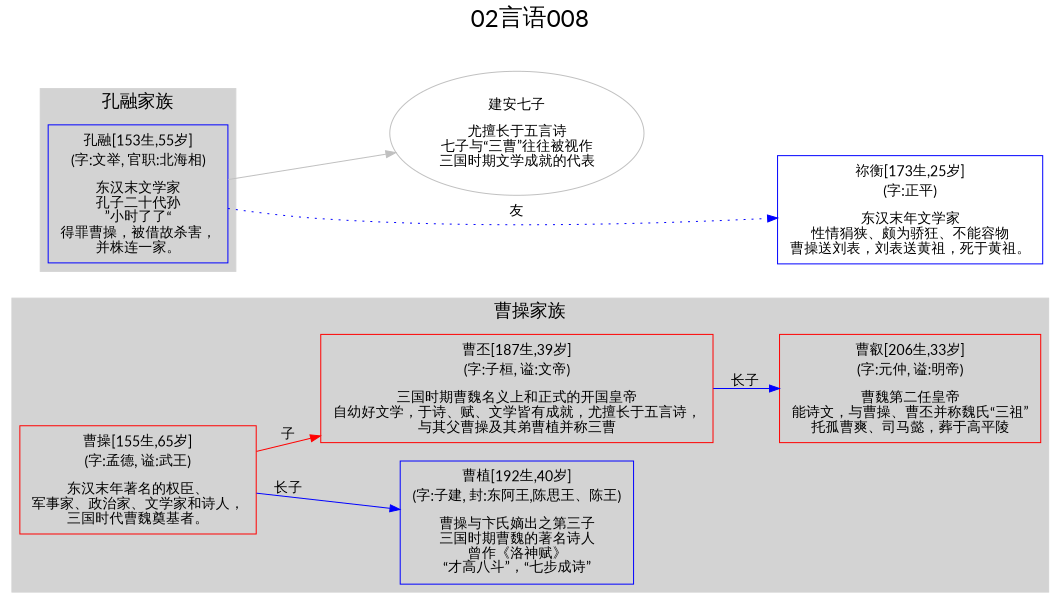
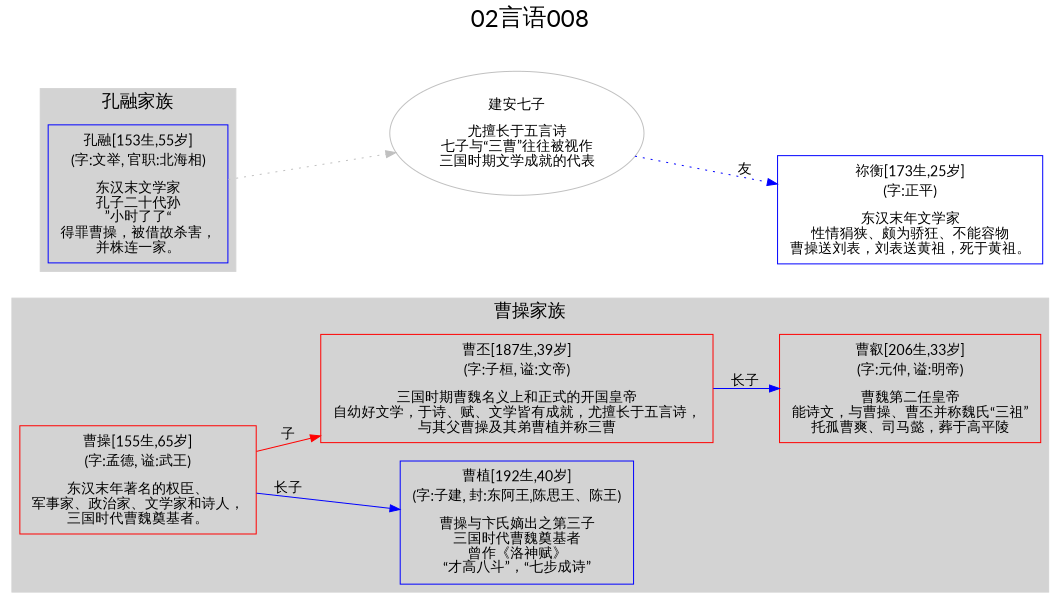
(307, 167) -> (307, 167)
(497, 225) -> (701, 169)
(517, 538) -> (517, 538)
